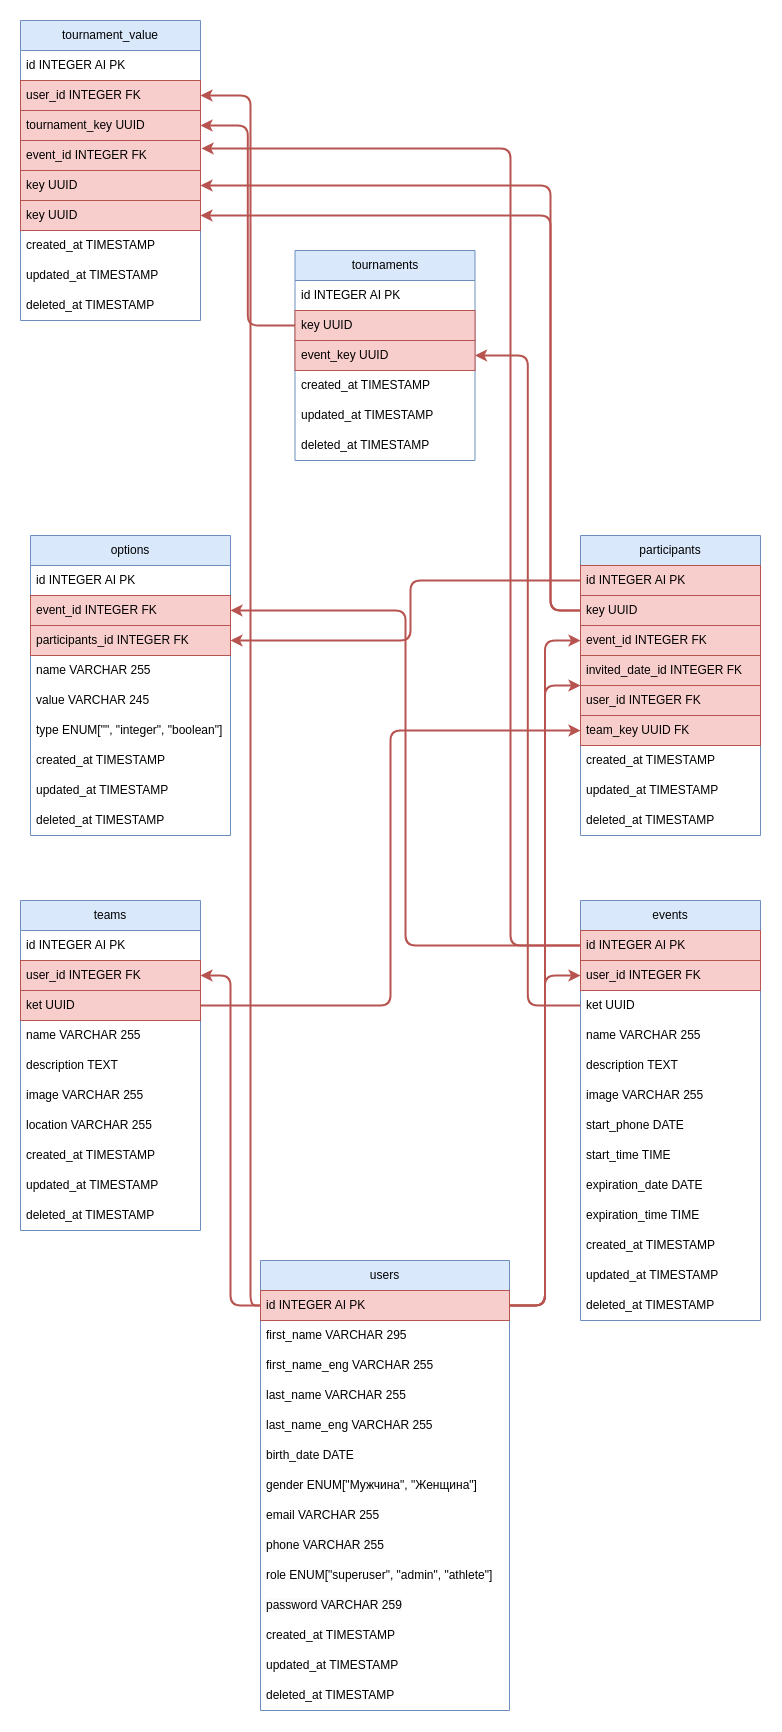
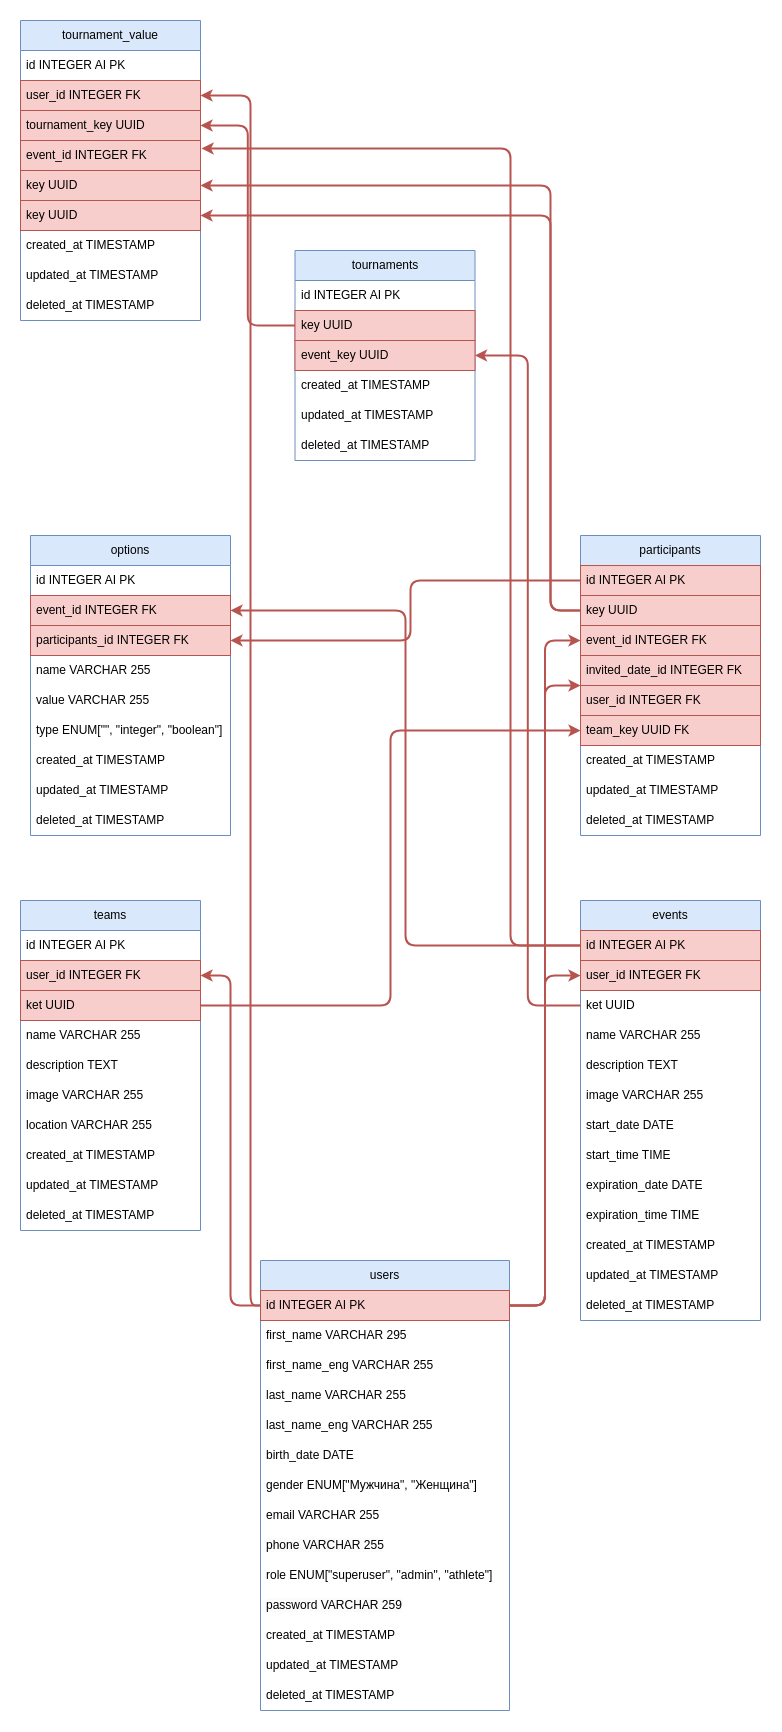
(89, 701) -> (89, 701)
(639, 1126) -> (635, 1126)
